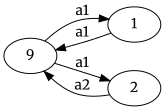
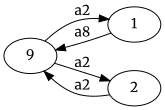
(82, 11) -> (82, 11)
(82, 33) -> (82, 33)
(82, 63) -> (82, 63)
